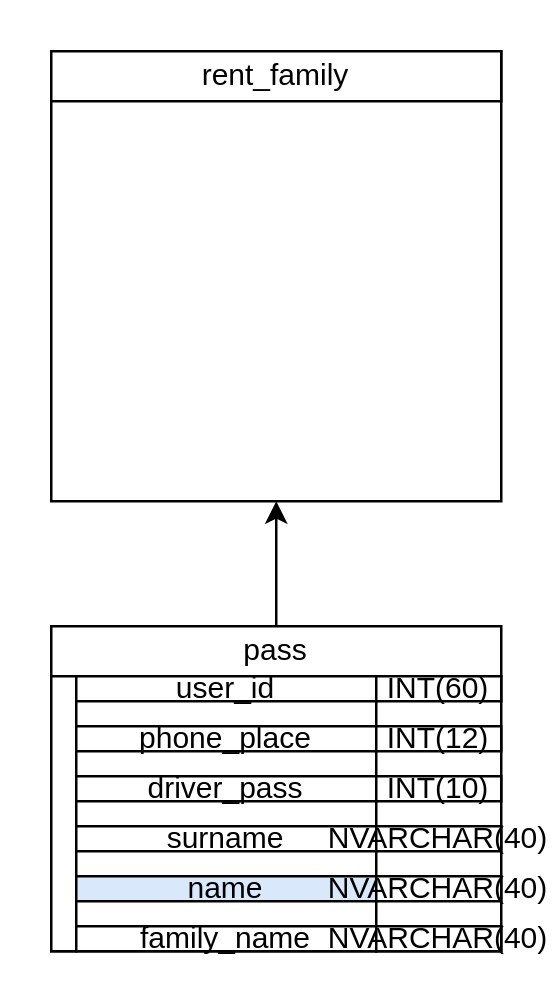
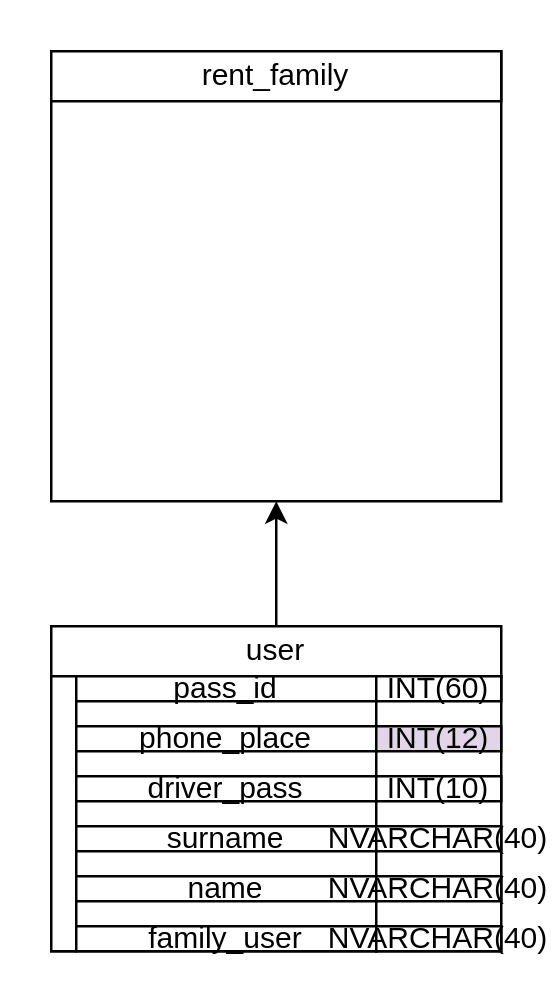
(276, 651) -> (276, 651)
(226, 689) -> (226, 689)
(439, 739) -> (439, 739)
(226, 889) -> (226, 889)
(226, 939) -> (226, 939)
